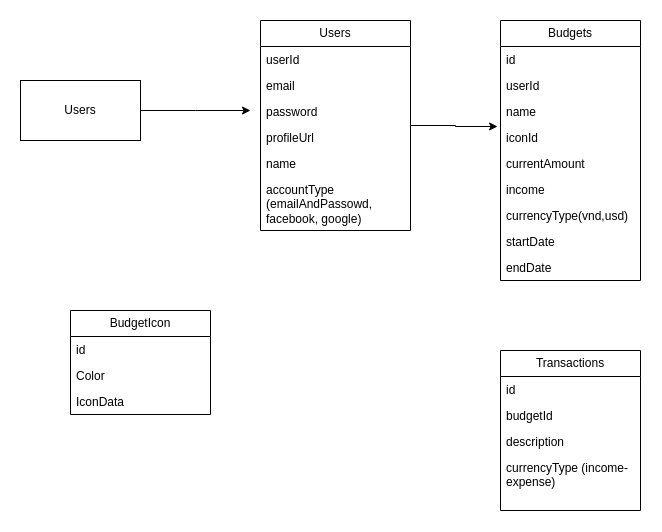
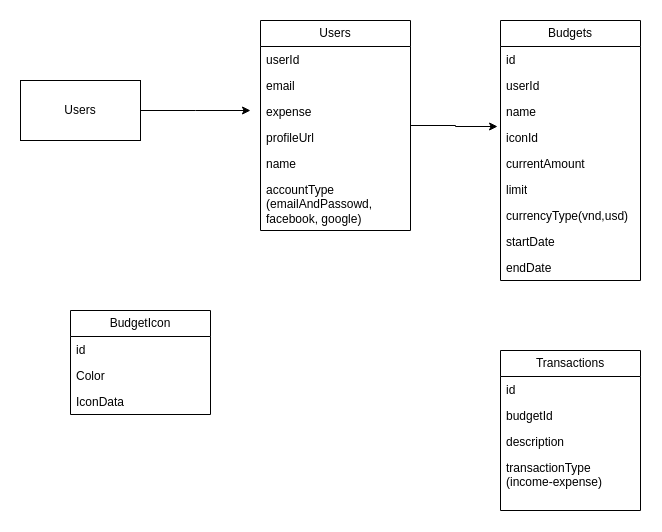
(293, 113) -> (290, 113)
(525, 191) -> (519, 191)
(572, 476) -> (572, 476)
